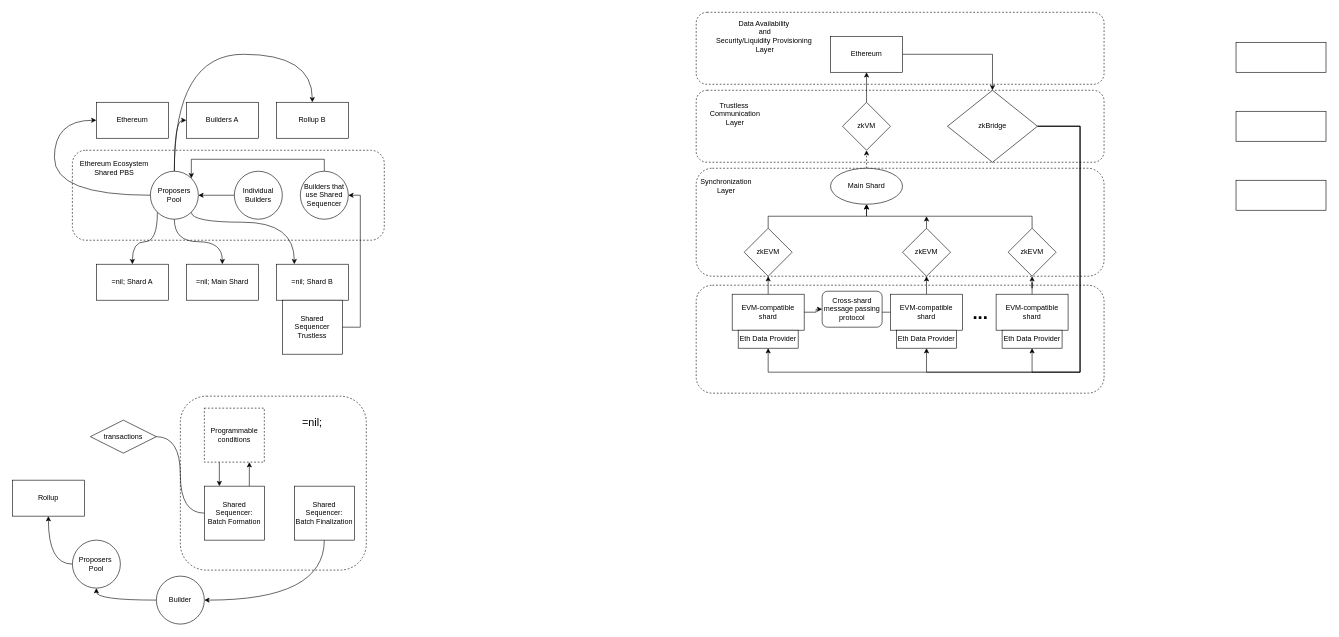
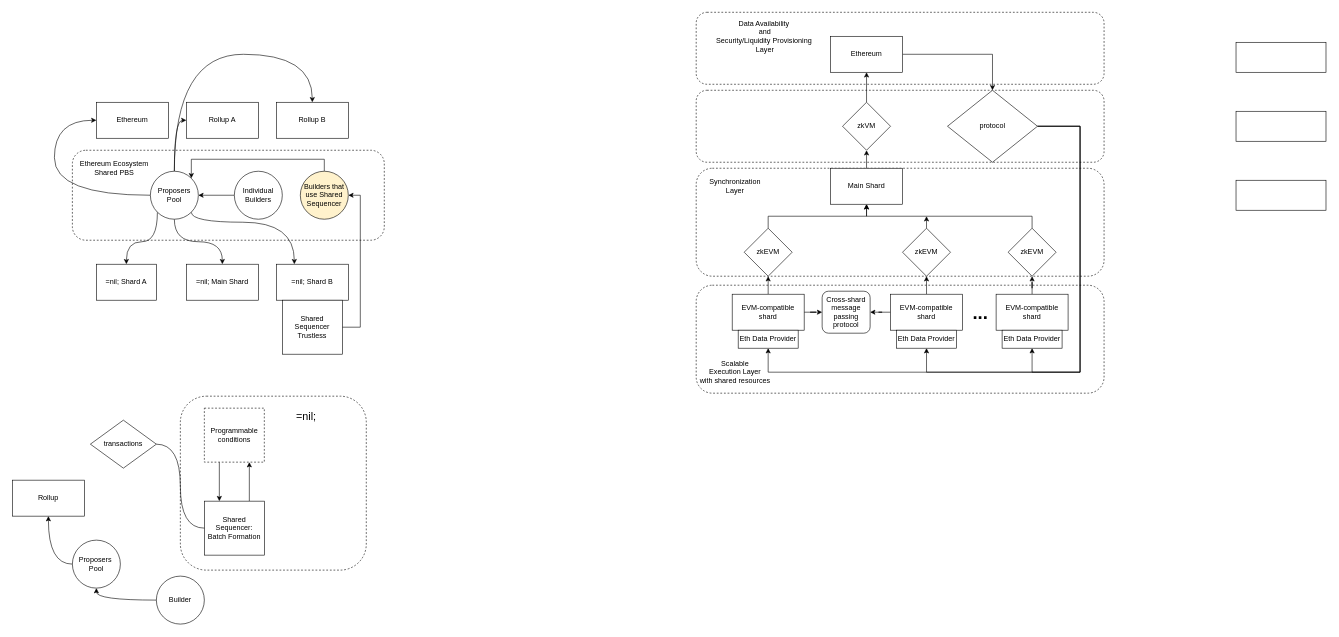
(735, 114) -> none
(222, 120) -> (222, 120)
(993, 126) -> (993, 126)
(867, 161) -> (867, 161)
(726, 186) -> (735, 186)
(867, 186) -> (867, 186)
(324, 195) -> (324, 195)
(132, 282) -> (126, 282)
(852, 309) -> (846, 312)
none -> (735, 372)
(312, 423) -> (306, 417)
(123, 437) -> (123, 444)
(234, 513) -> (234, 528)
(324, 513) -> none
(267, 595) -> none
